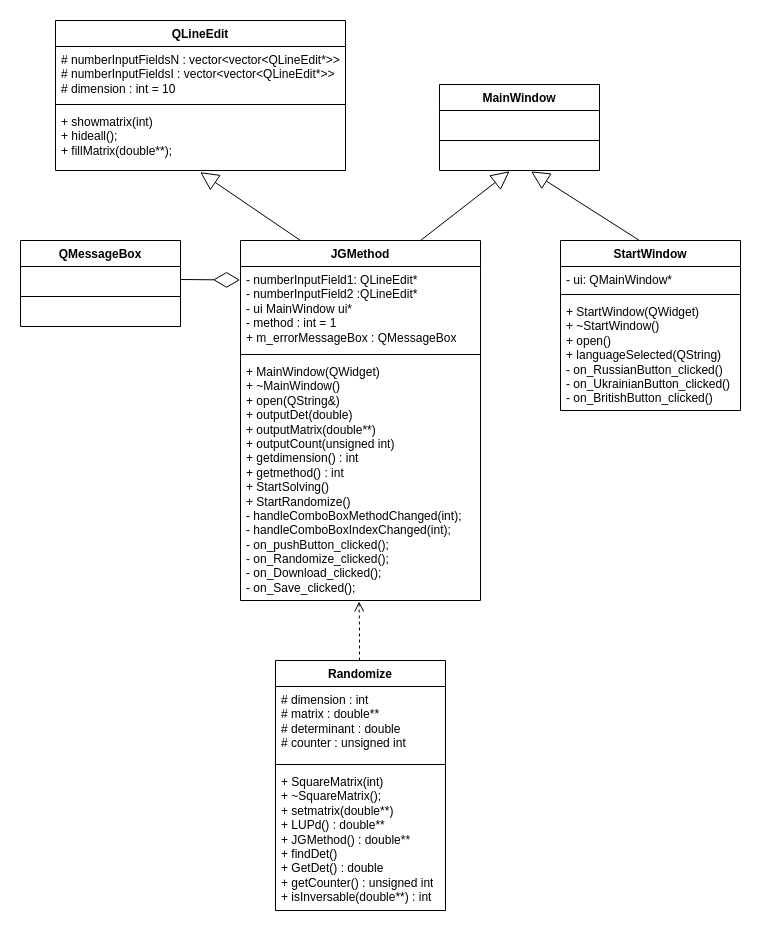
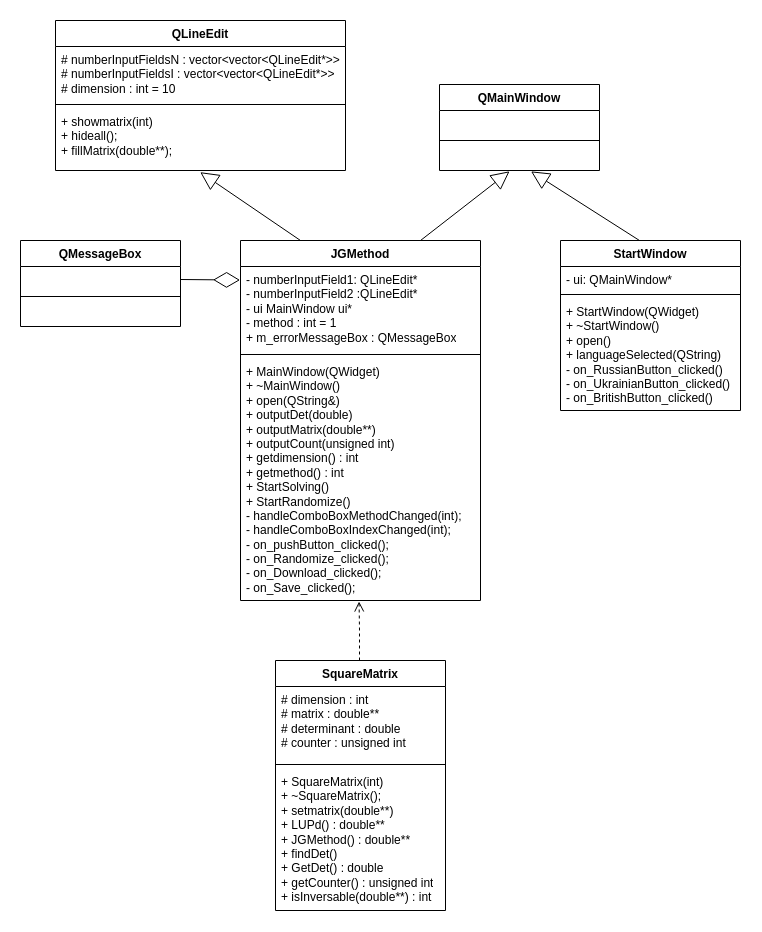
(520, 99) -> (520, 99)
(361, 675) -> (361, 675)
